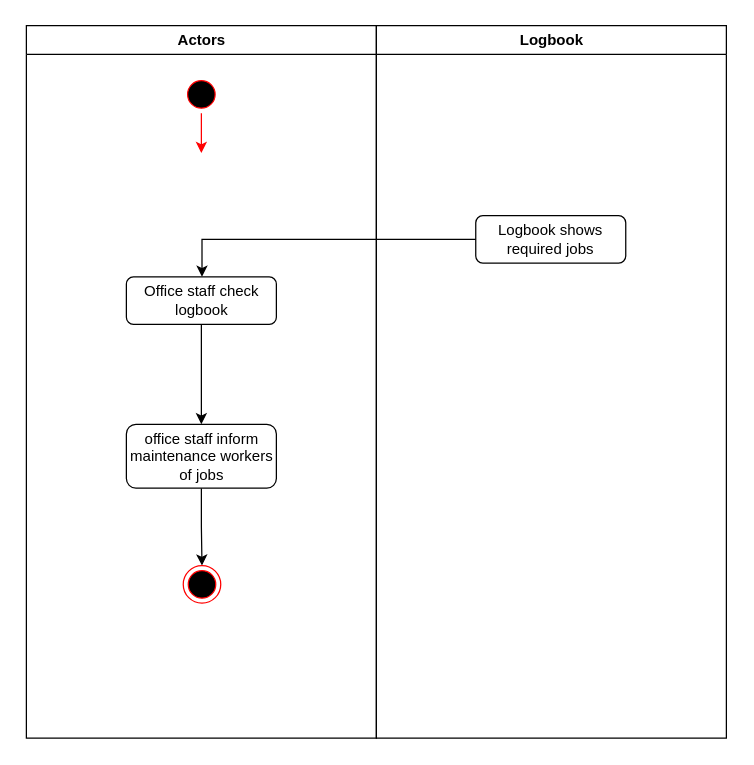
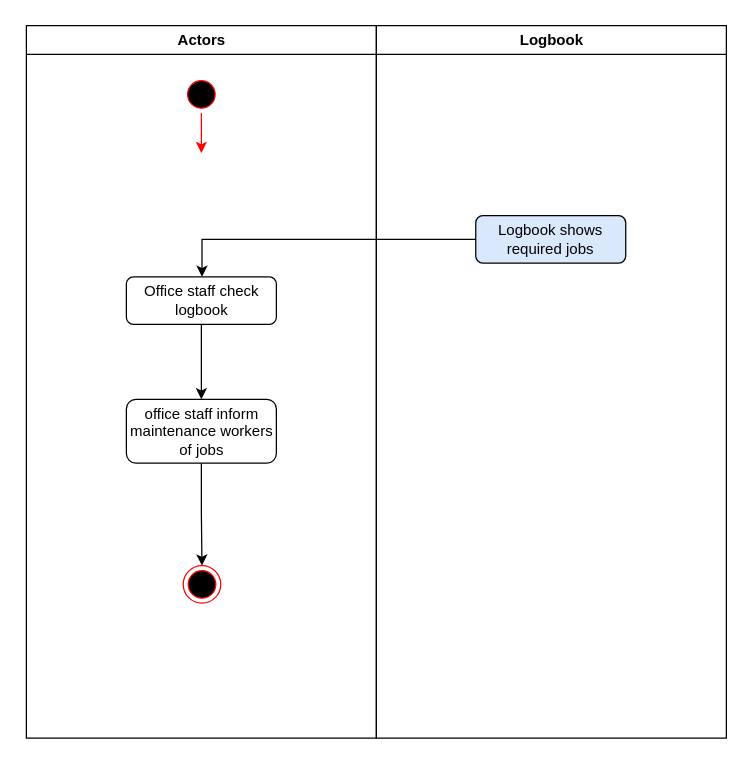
(551, 239) -> (551, 239)
(201, 456) -> (201, 431)
